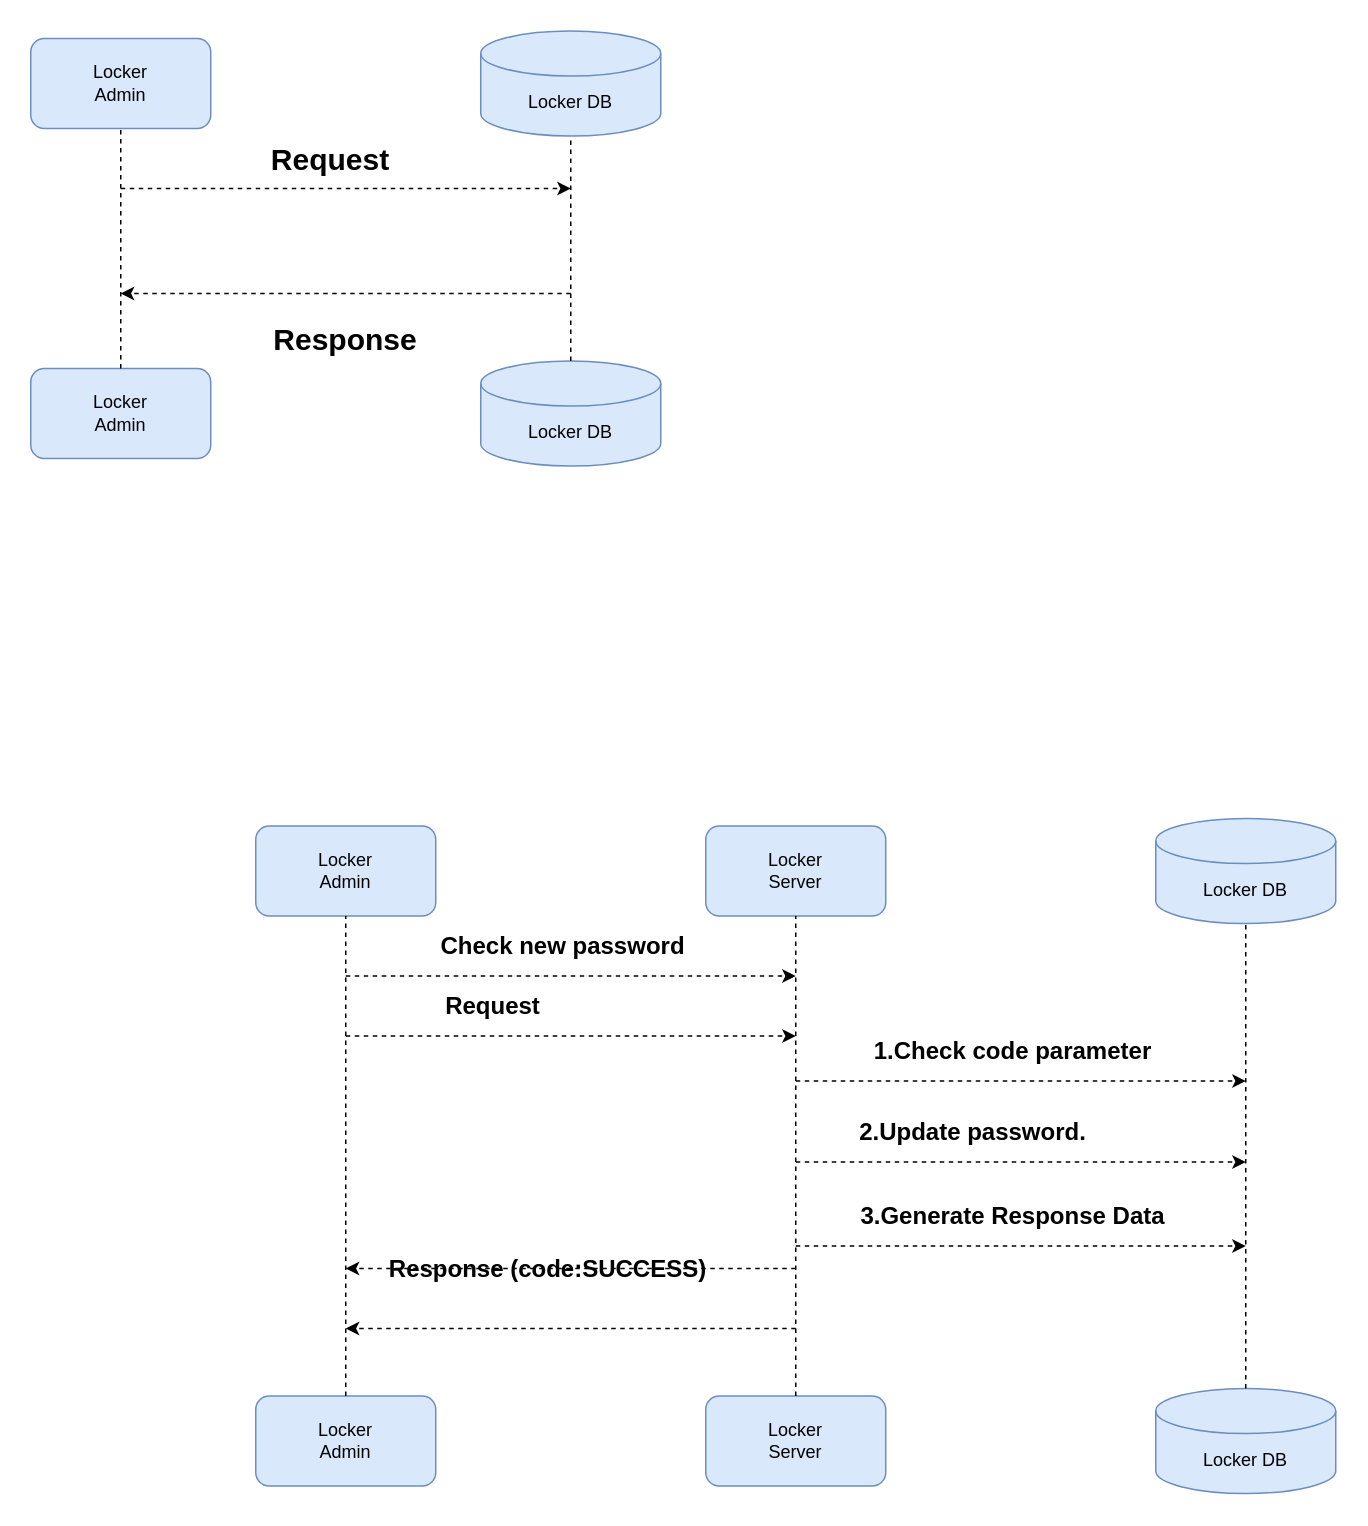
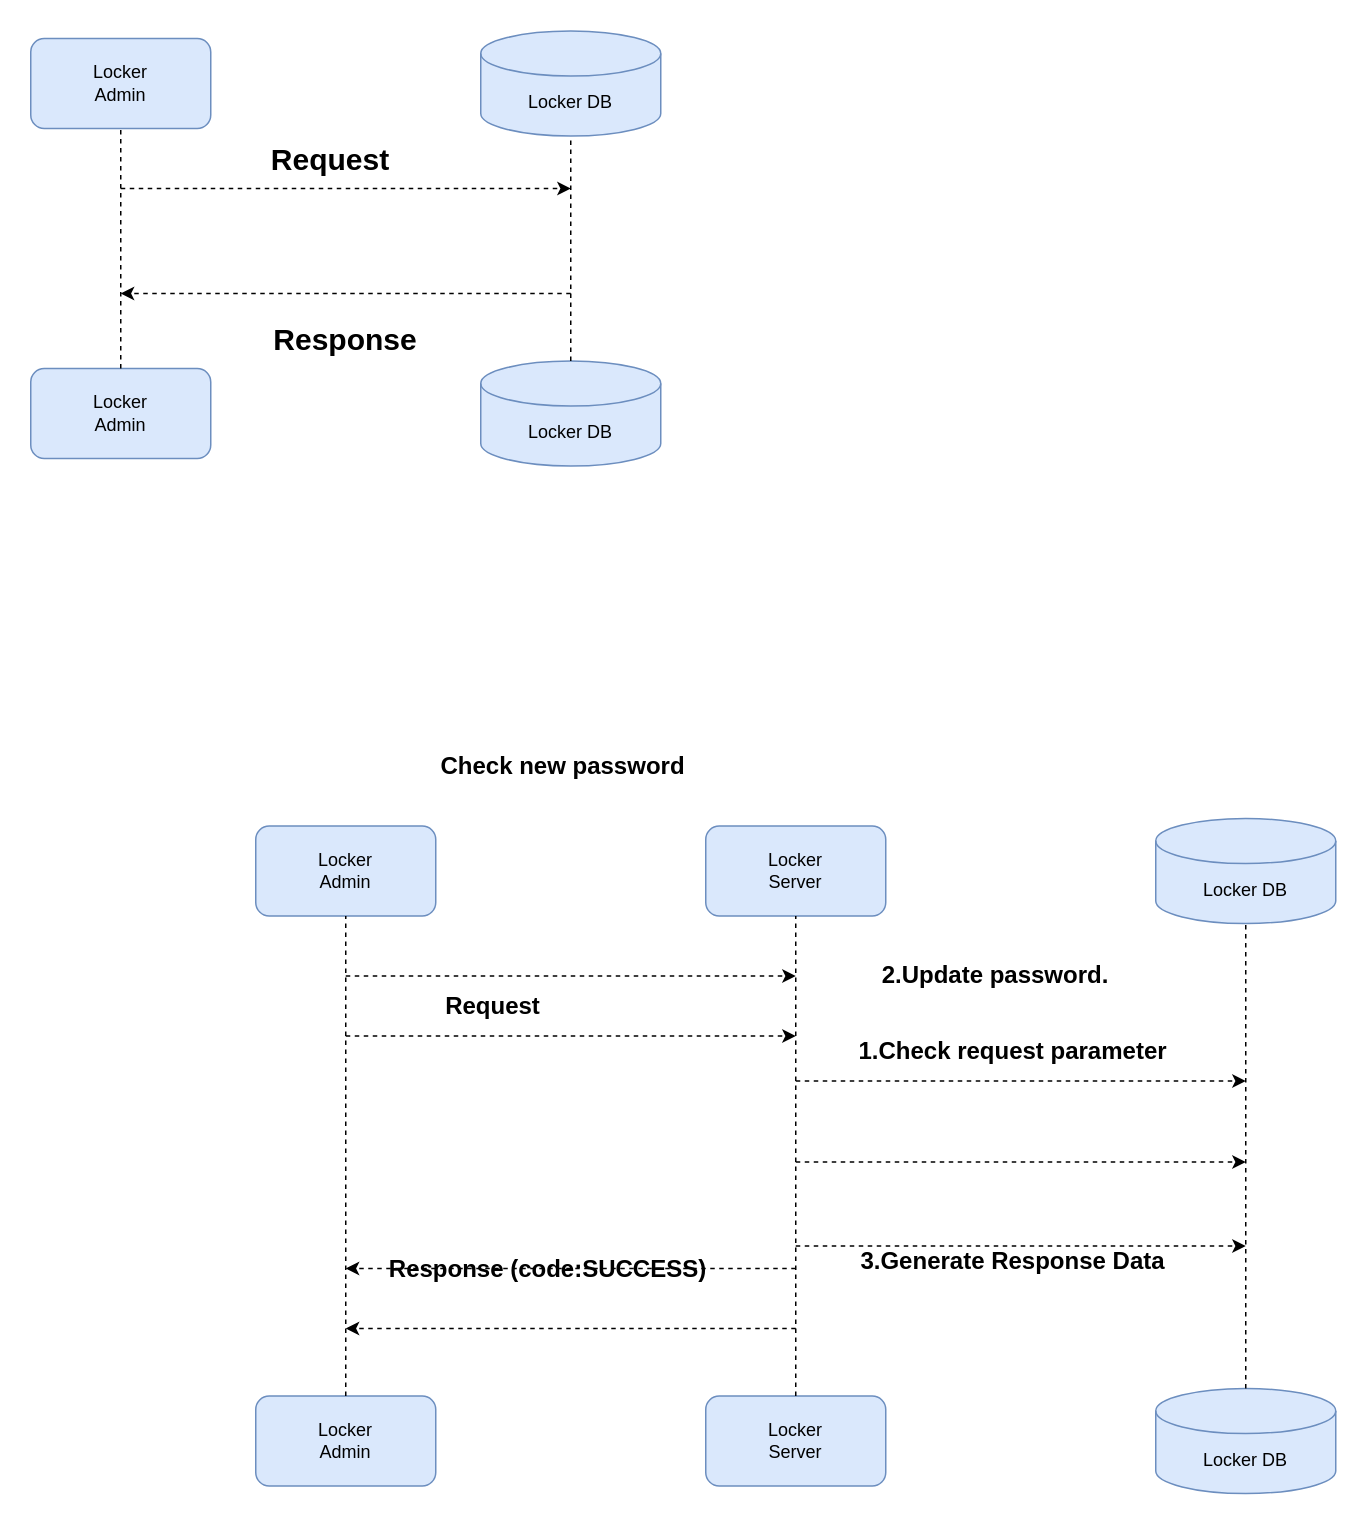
(563, 946) -> (563, 766)
(1013, 1051) -> (1013, 1051)
(1013, 1132) -> (1036, 974)
(1013, 1216) -> (1013, 1261)
